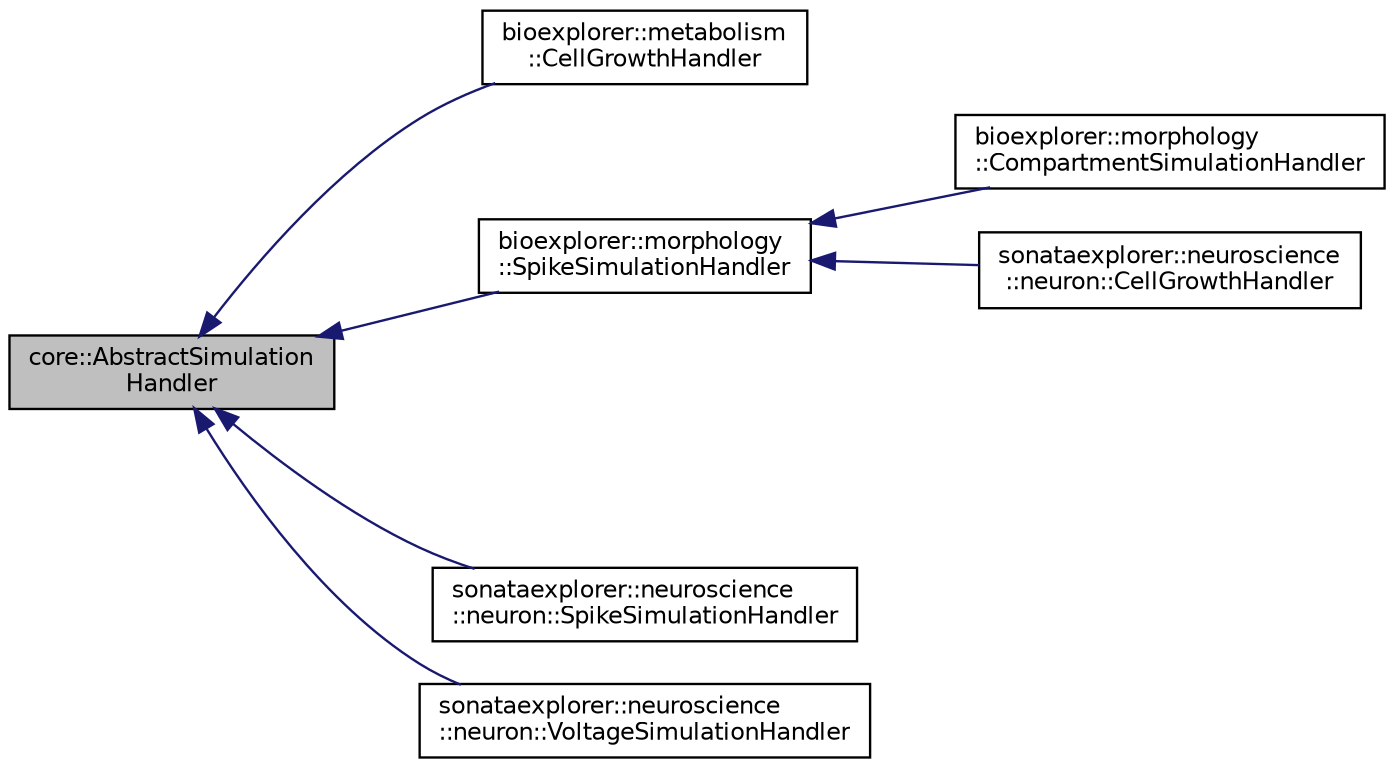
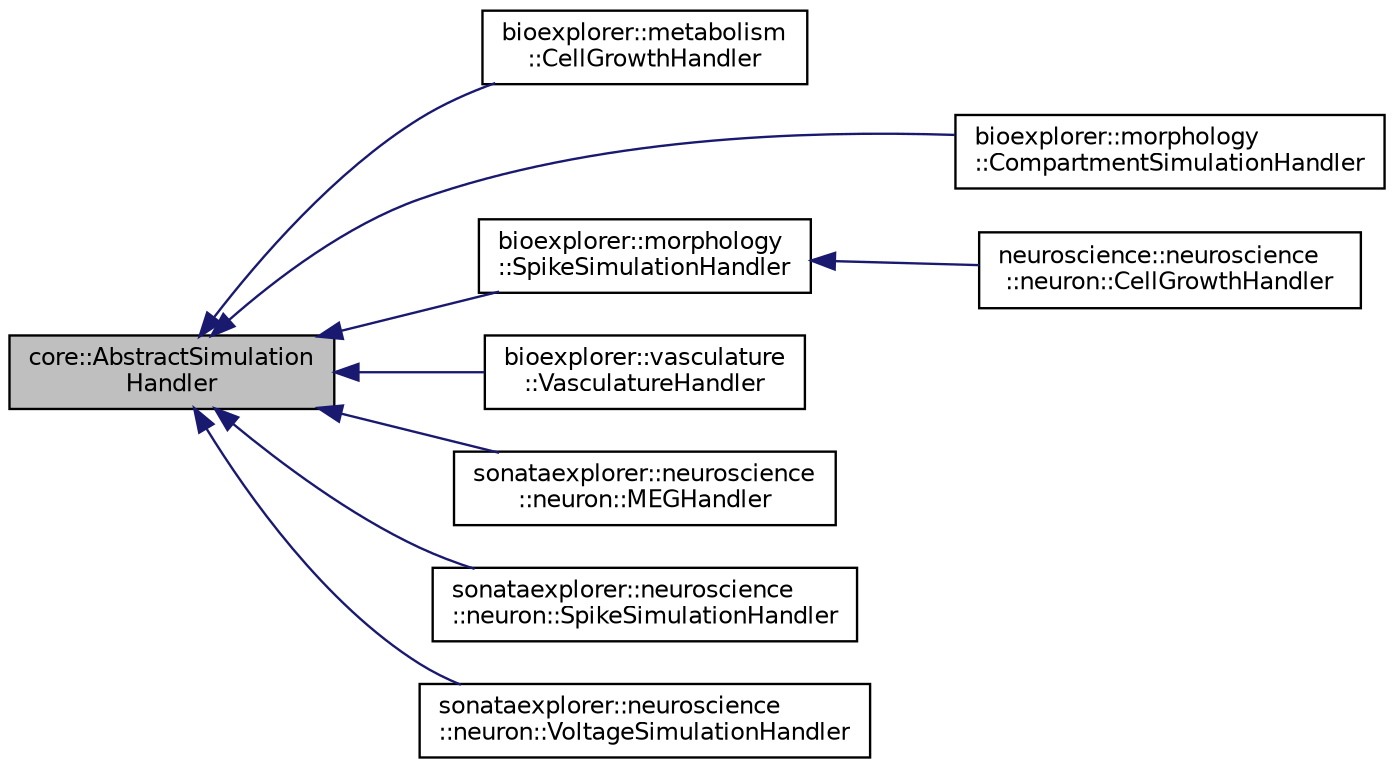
(912, 203) -> (572, 160)
(1170, 270) -> (1170, 270)
none -> (645, 372)
none -> (645, 488)
